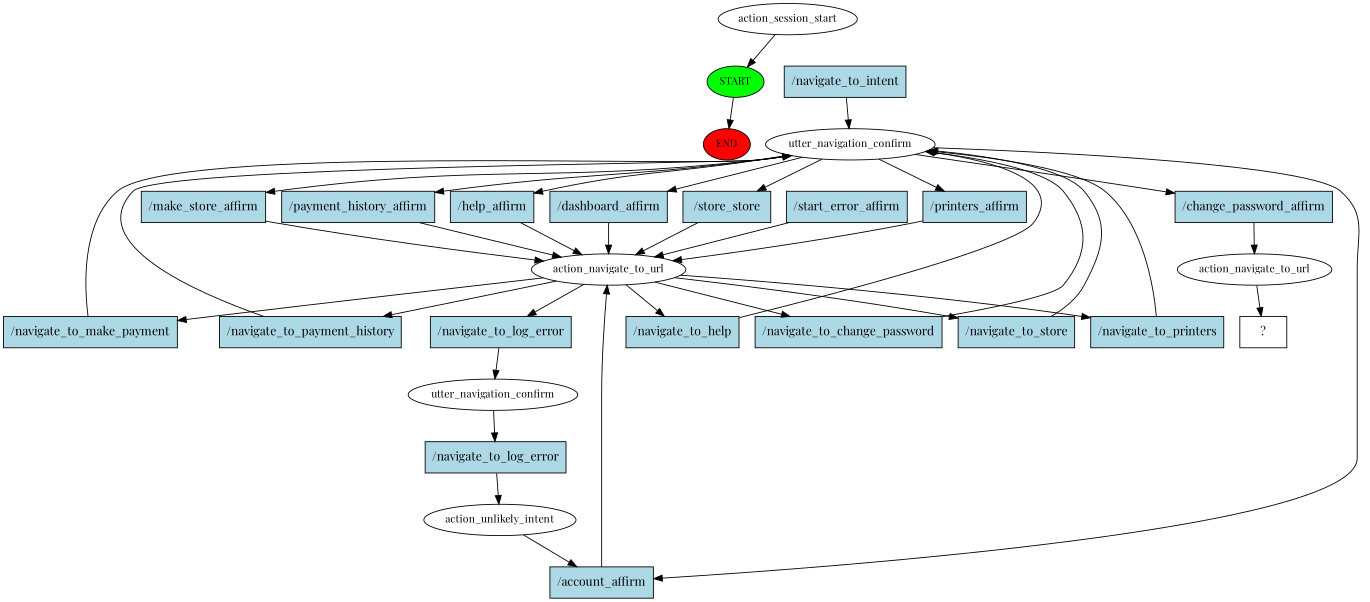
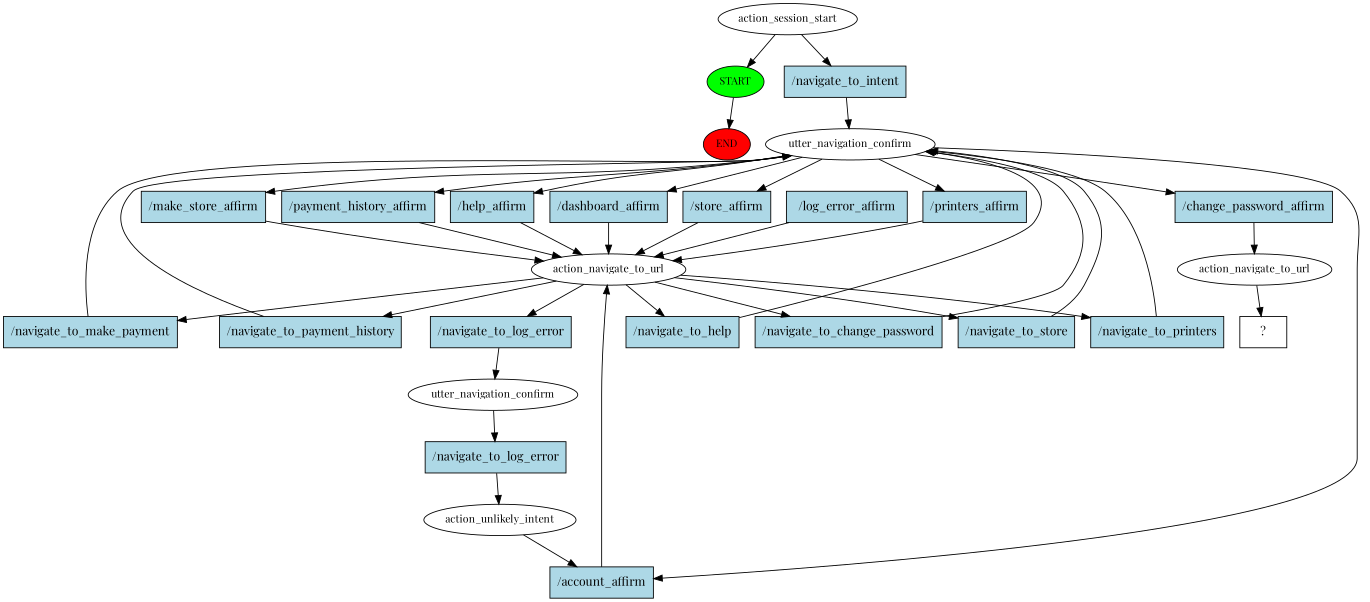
none -> (813, 47)
(727, 207) -> (727, 207)
(847, 207) -> (847, 207)
